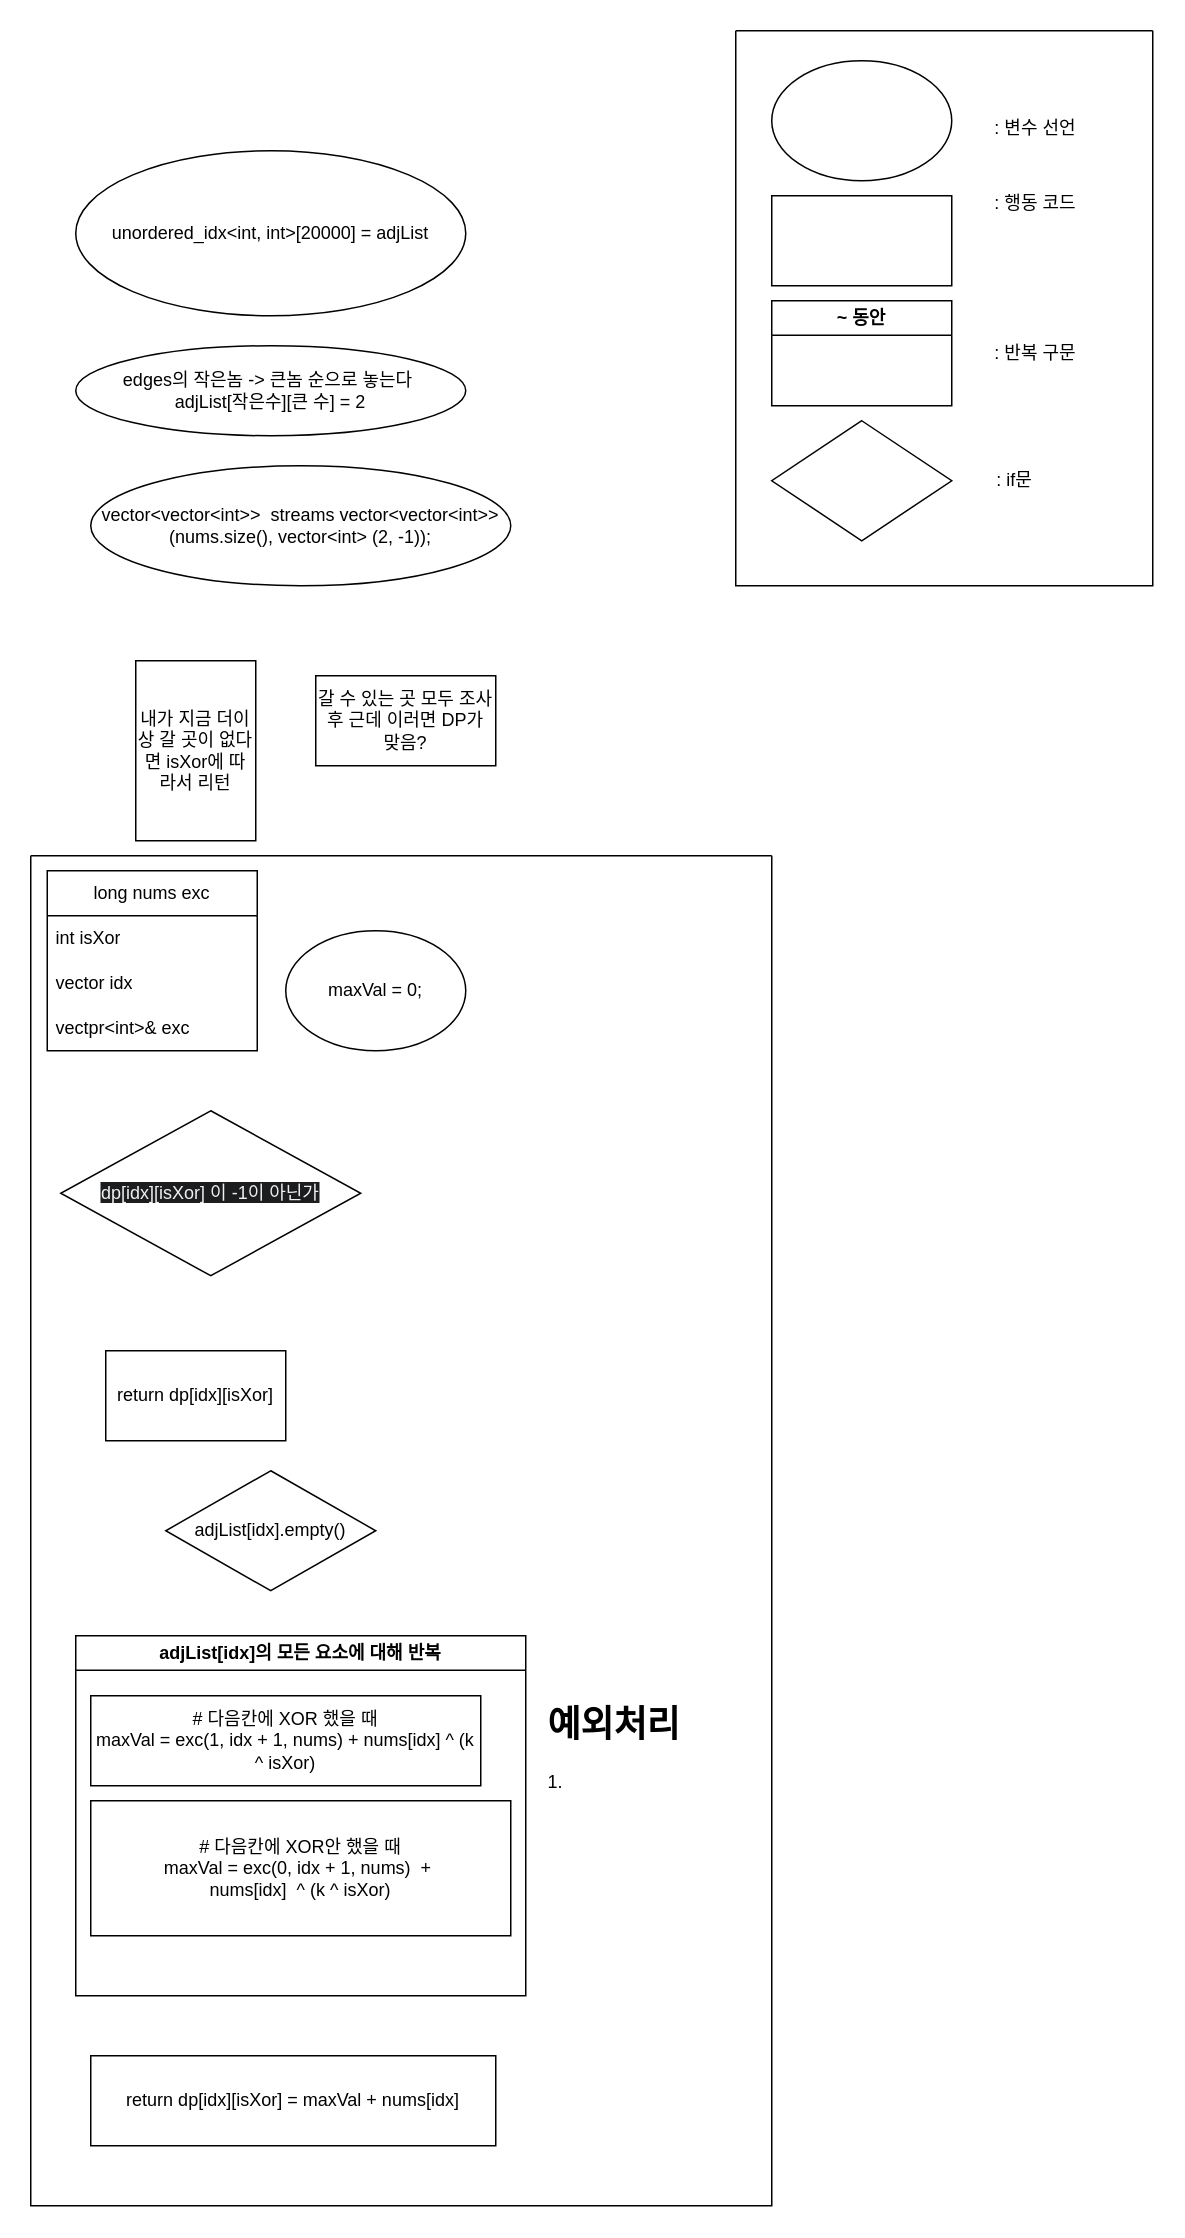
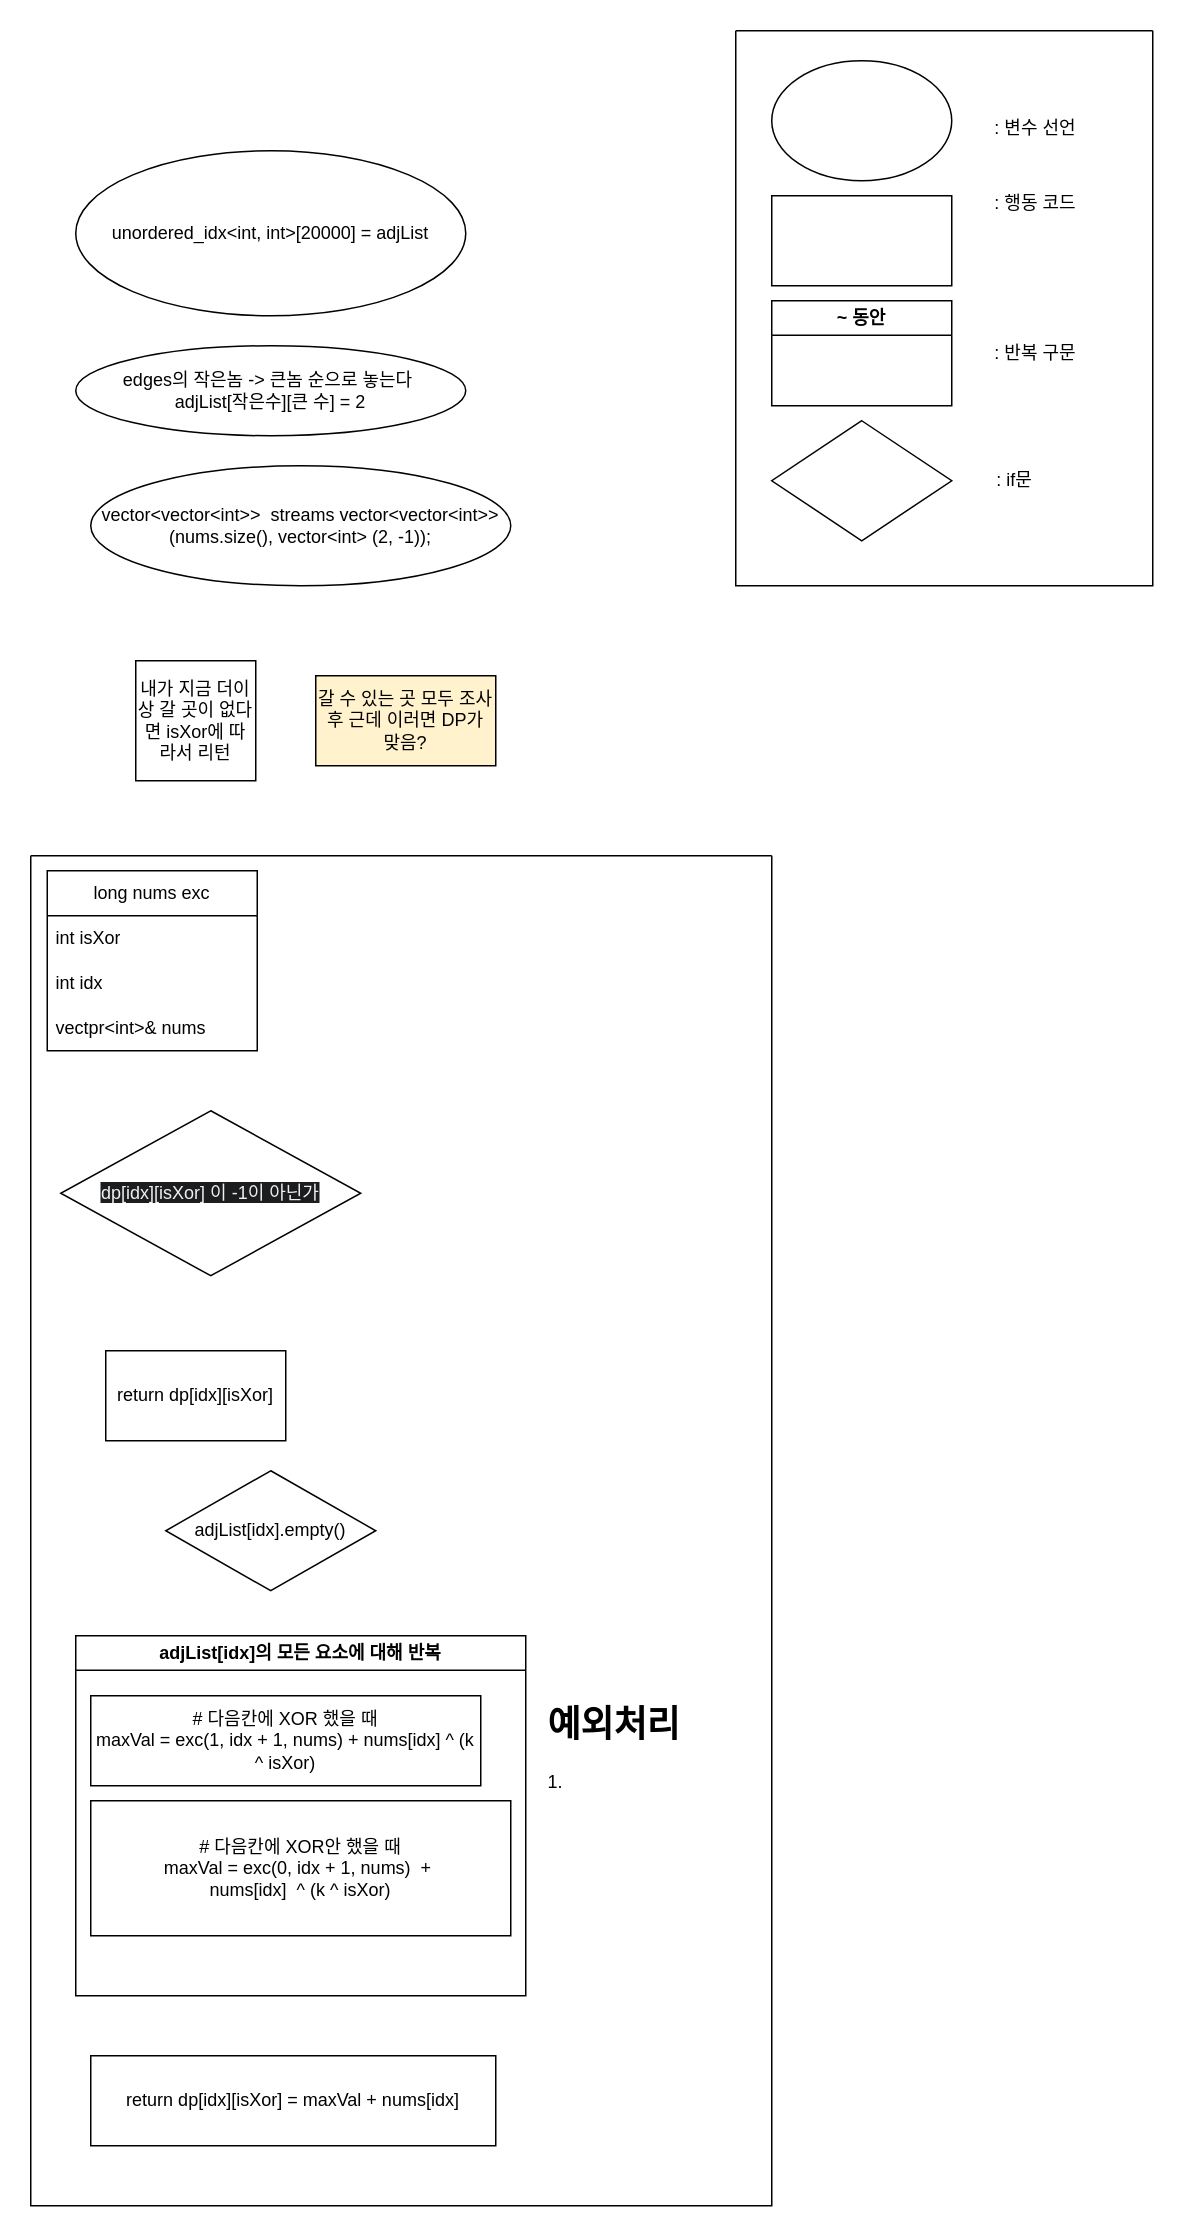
(406, 721) -> (406, 721)
(196, 751) -> (196, 721)
(102, 983) -> (85, 983)
(376, 991) -> none
(132, 1028) -> (137, 1028)
